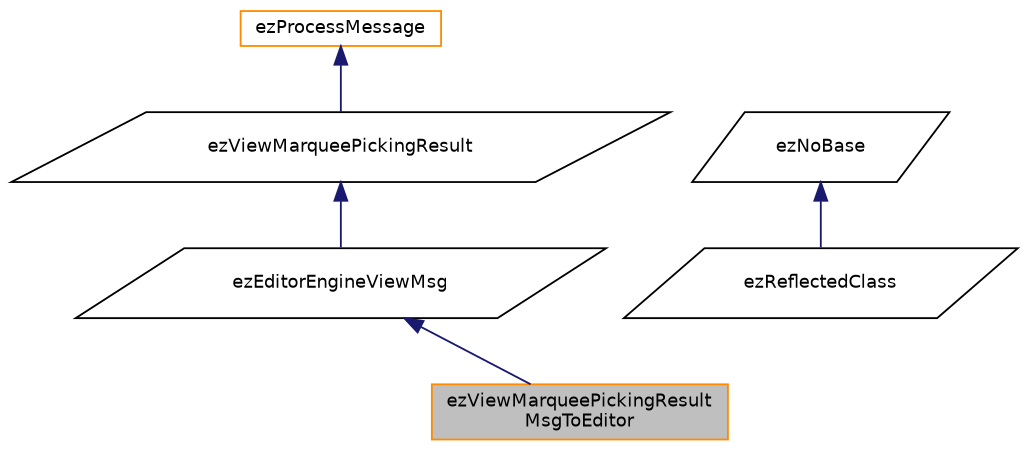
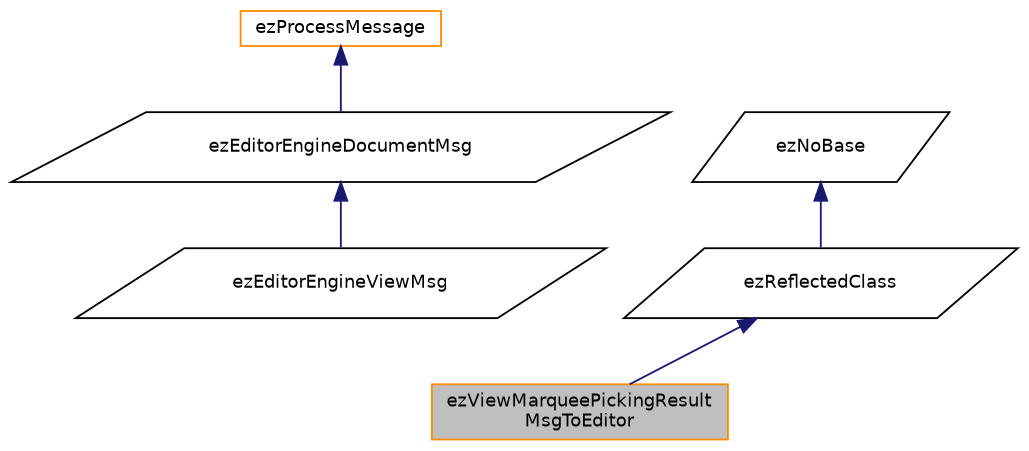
(341, 147) -> (341, 147)
(476, 356) -> (685, 355)
